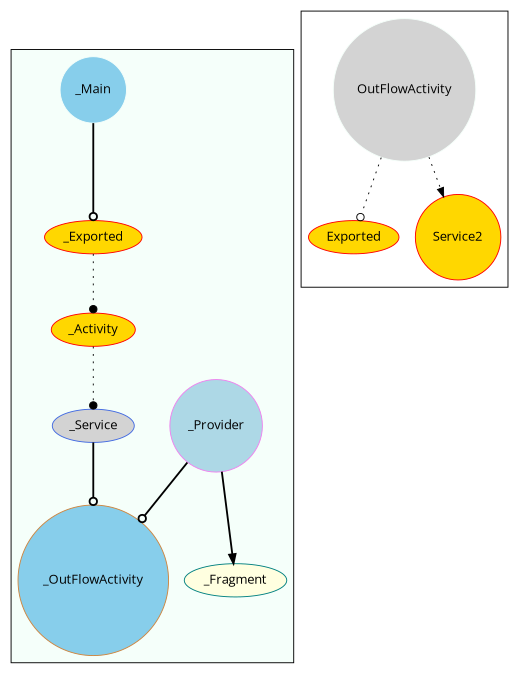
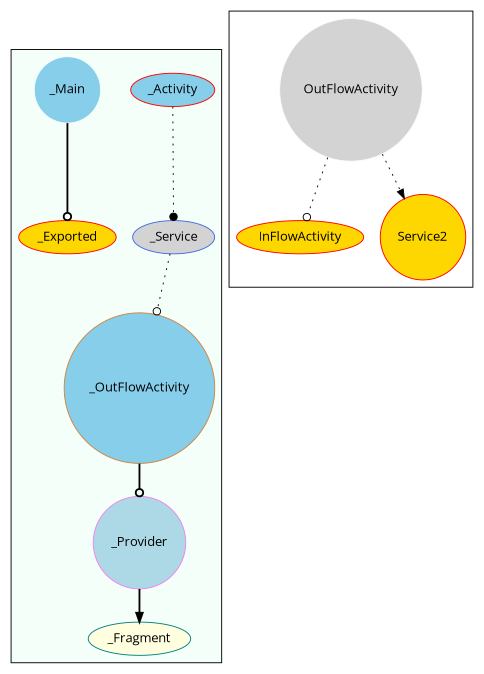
(354, 237) -> (300, 237)
(93, 280) -> none
(93, 330) -> (173, 90)
(93, 470) -> (164, 281)
(166, 489) -> (139, 476)
